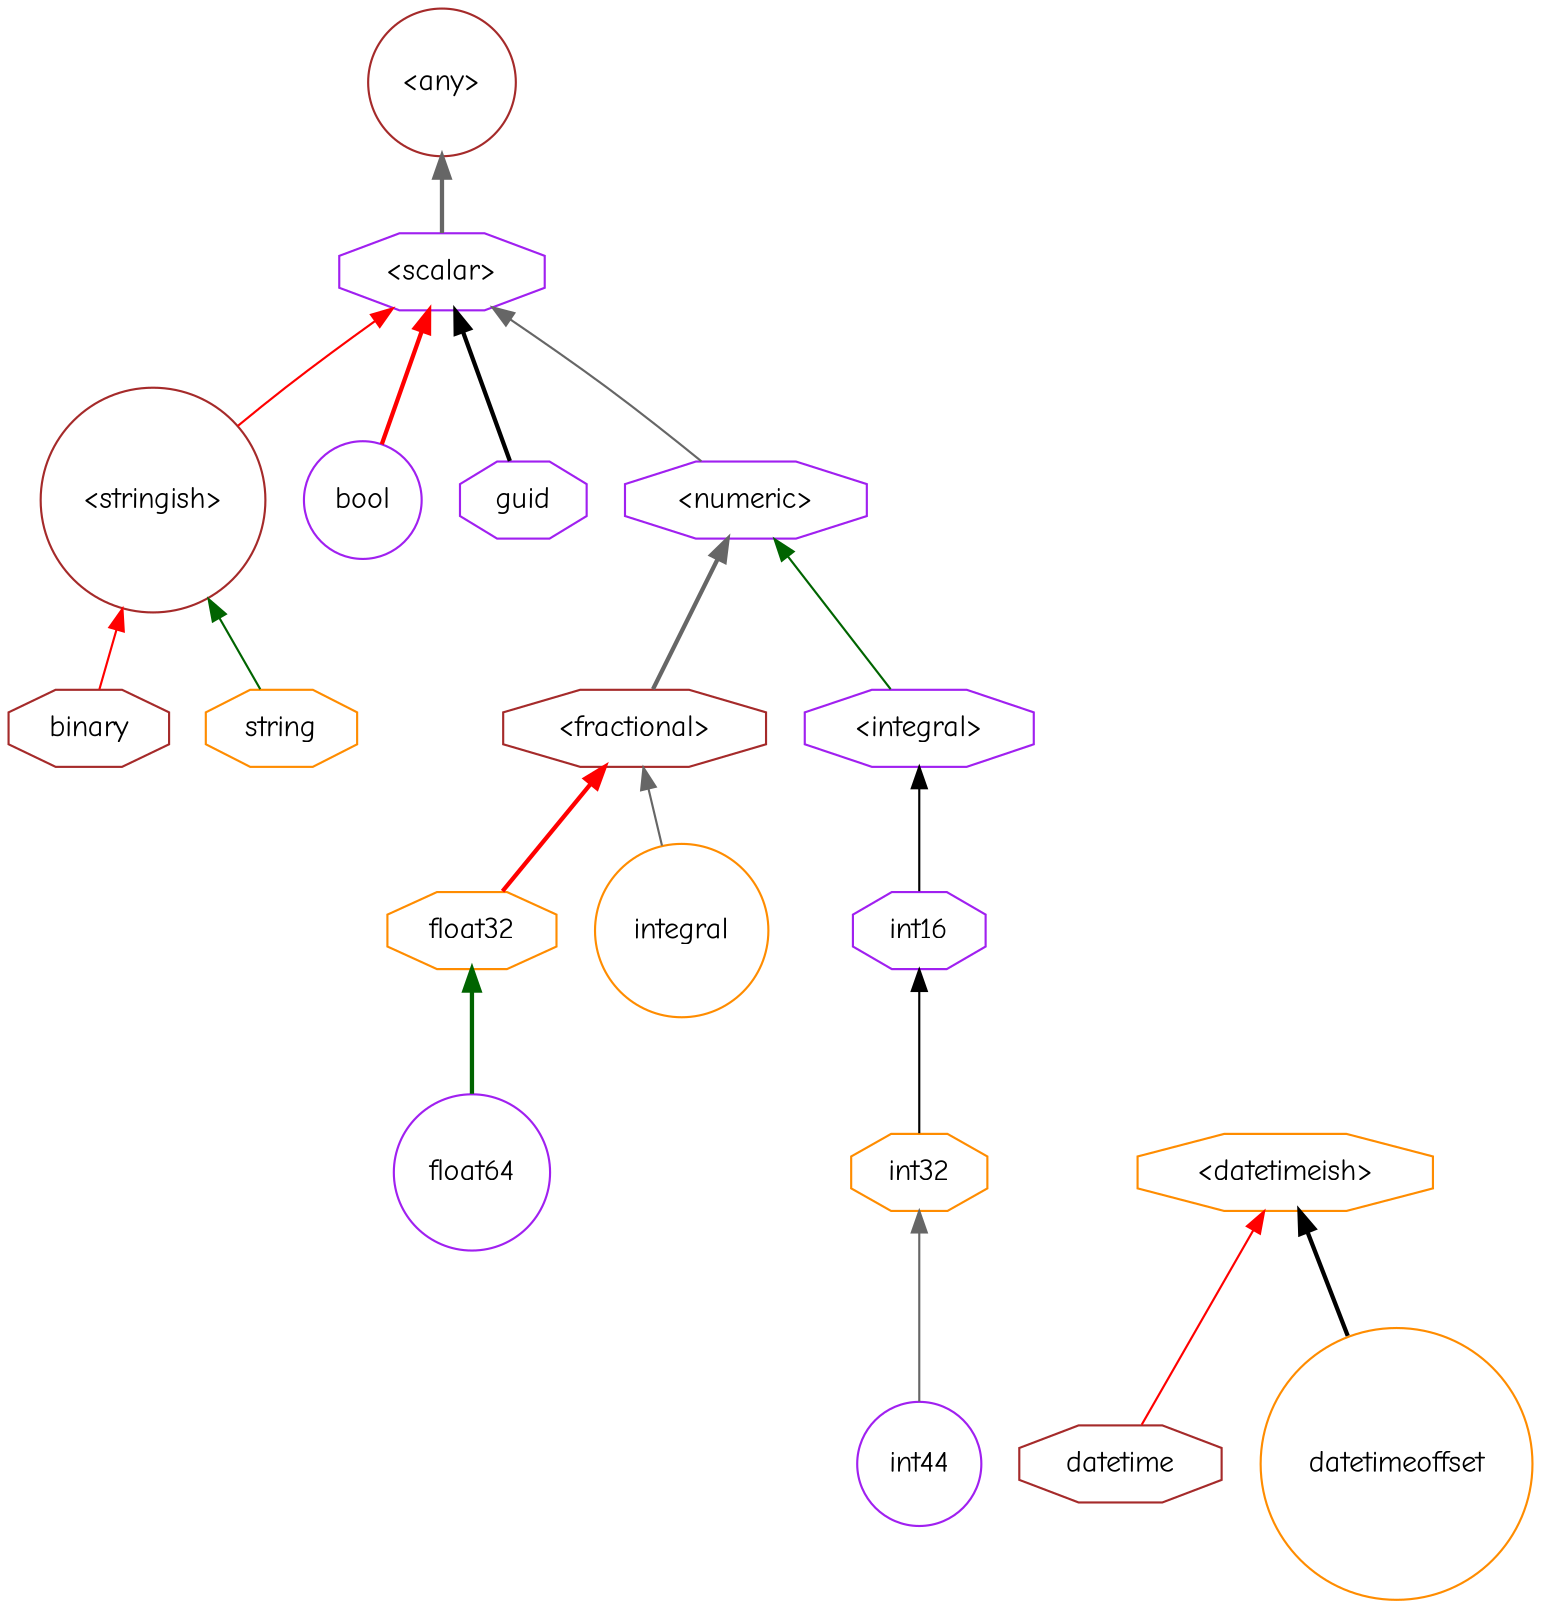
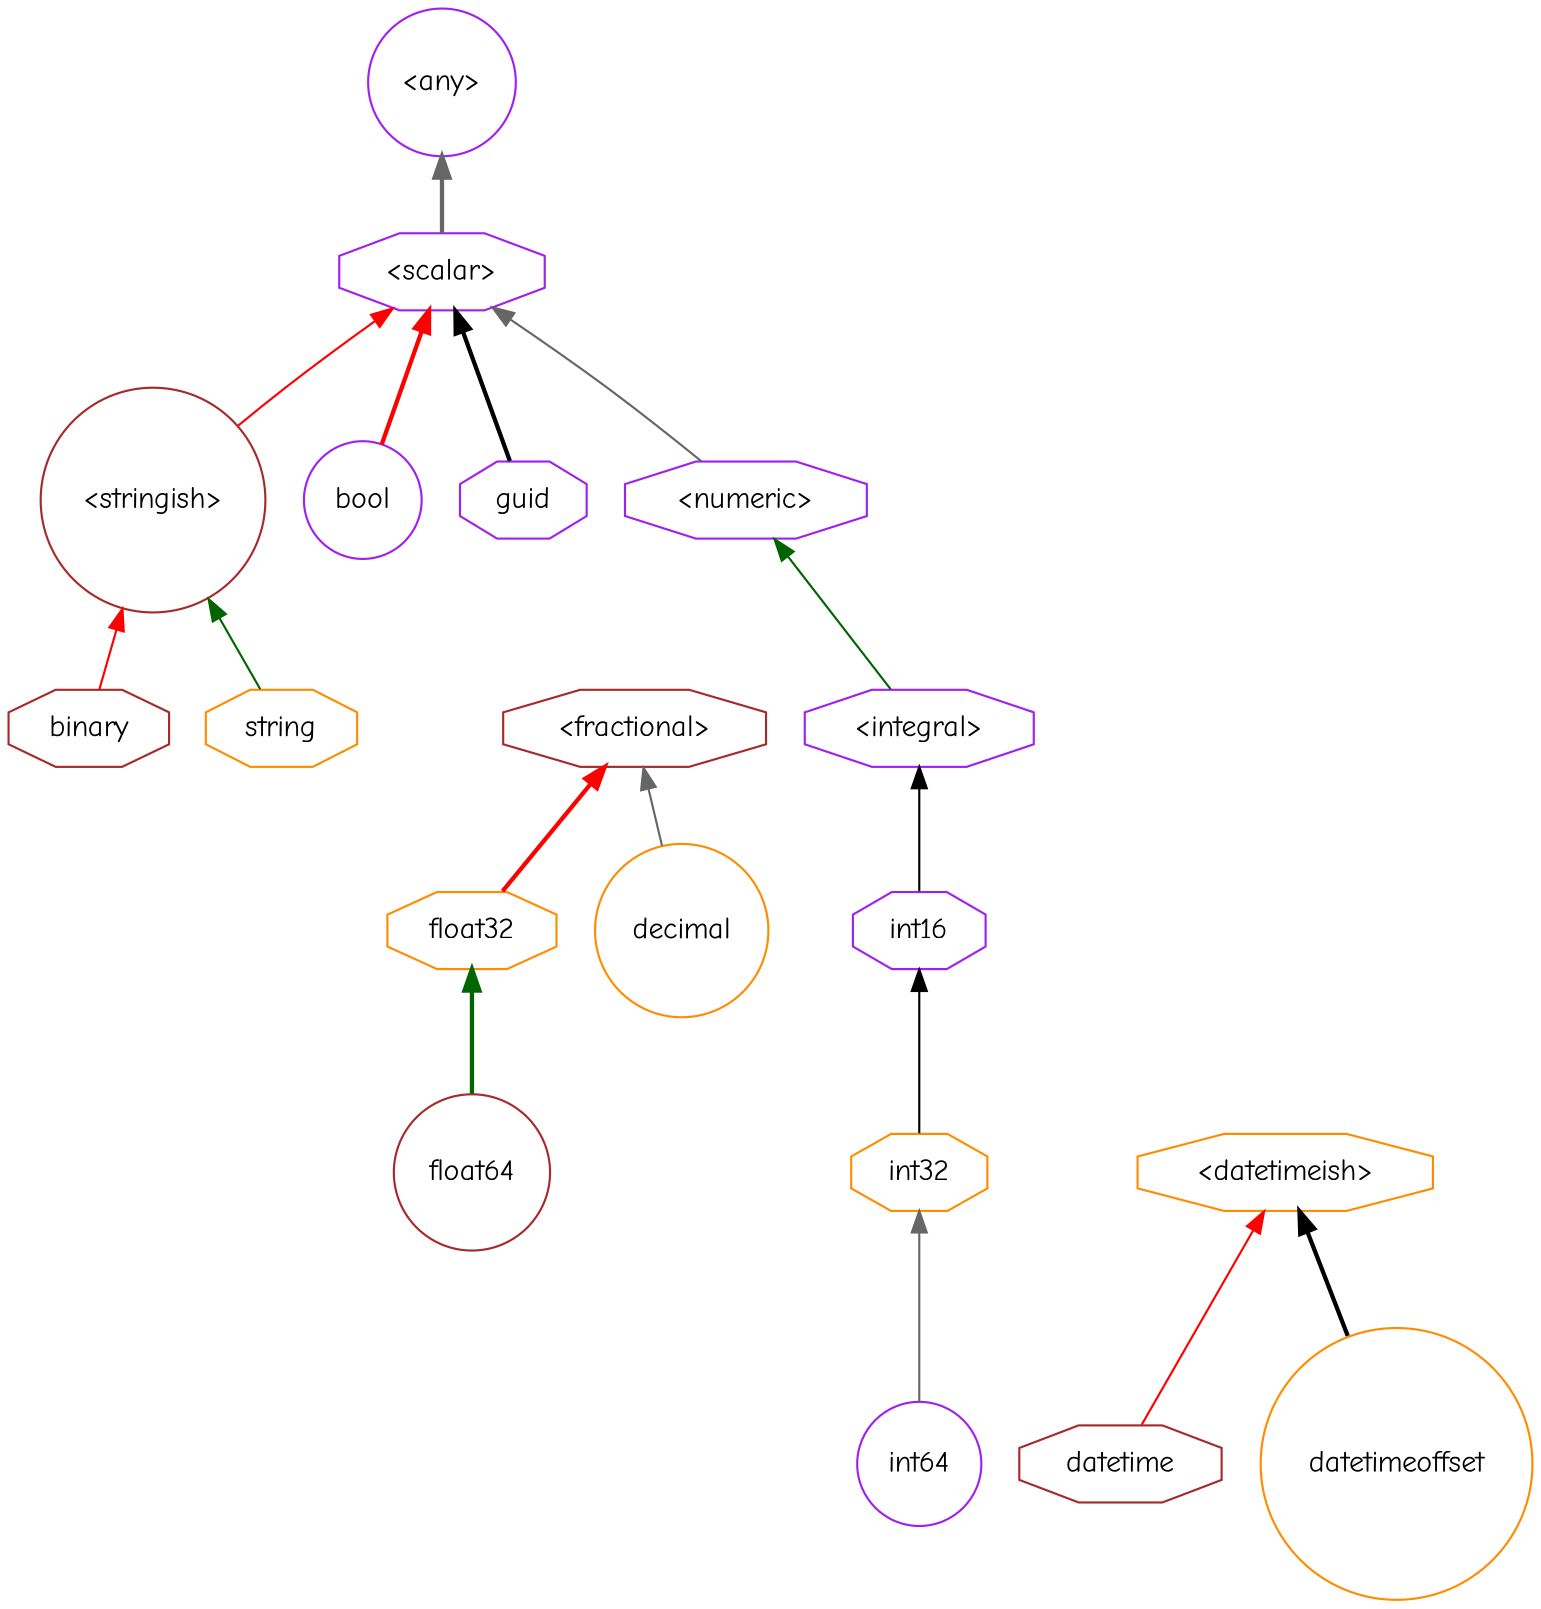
(442, 82) -> (442, 82)
(685, 624) -> none
(682, 931) -> (682, 931)
(472, 1172) -> (472, 1172)
(919, 1464) -> (919, 1464)
